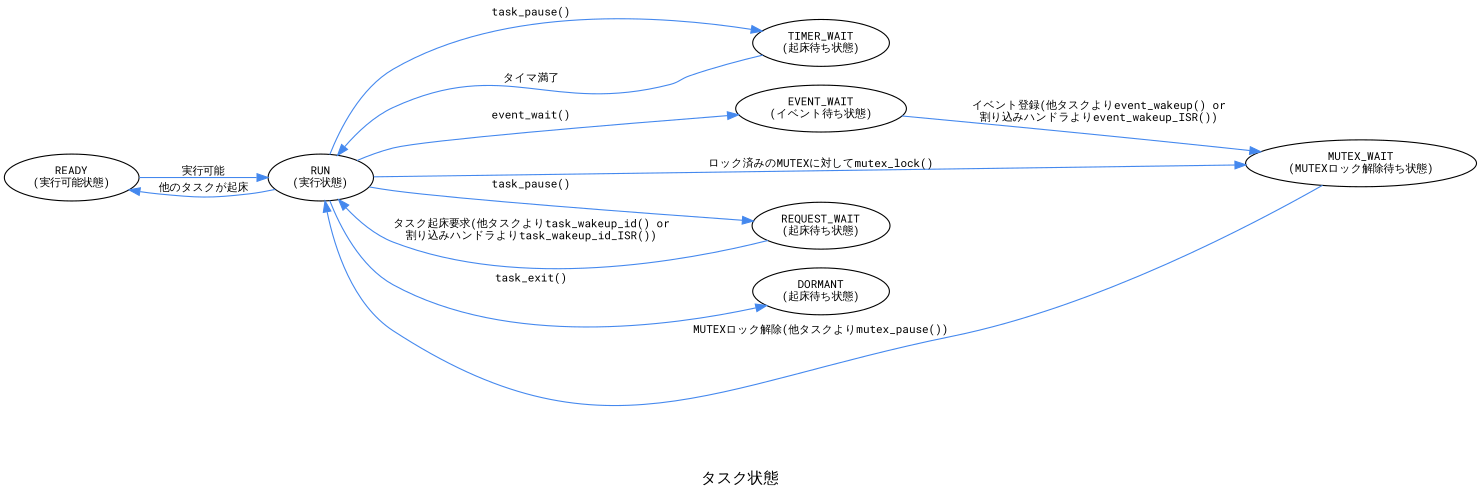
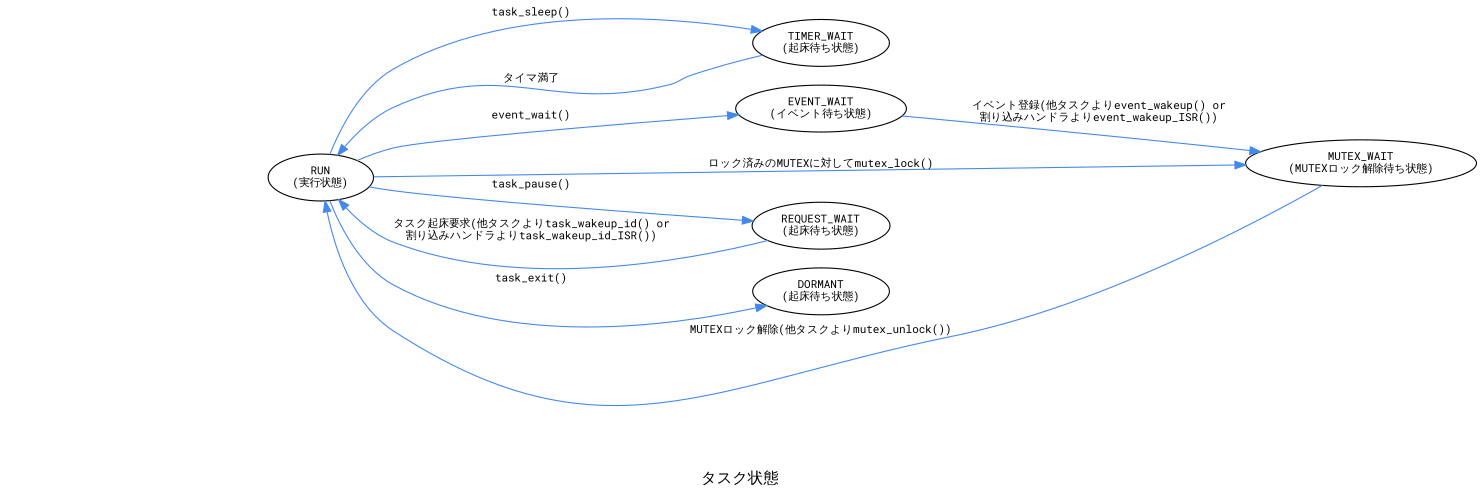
(532, 13) -> (532, 13)
(72, 178) -> none
(821, 330) -> (821, 330)
